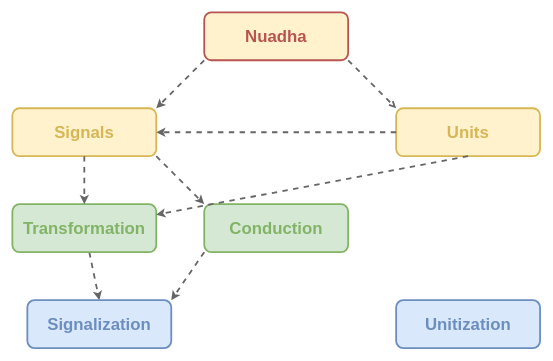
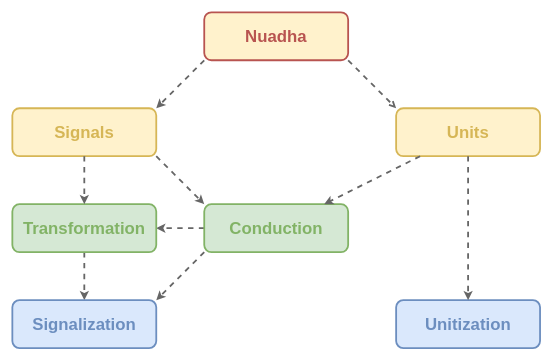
(281, 132) -> (375, 179)
(273, 193) -> (468, 225)
none -> (184, 228)
(99, 324) -> (84, 324)
